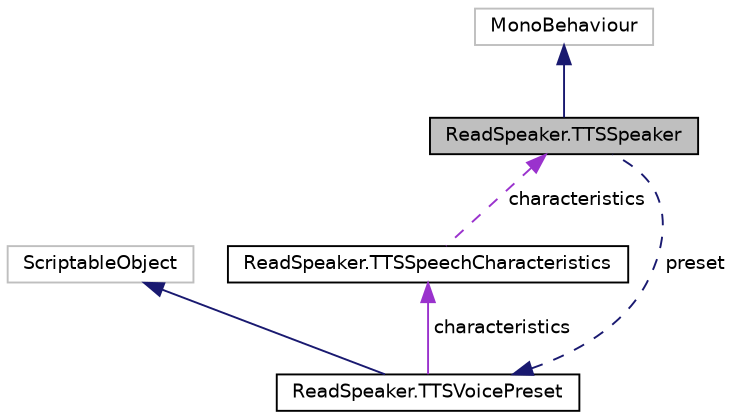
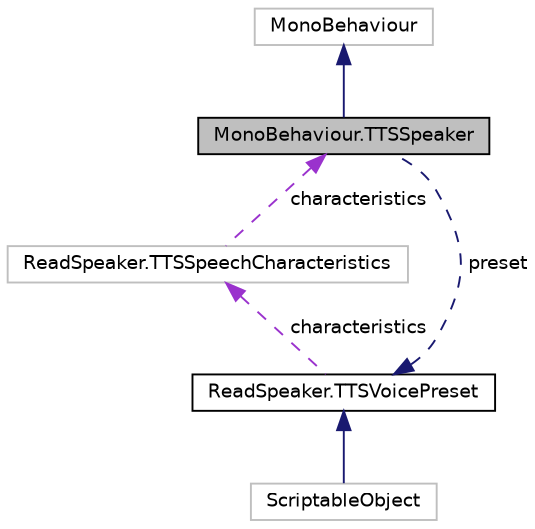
(564, 136) -> (344, 136)
(428, 264) -> (208, 264)
(274, 332) -> (344, 457)
(428, 338) -> (283, 335)
